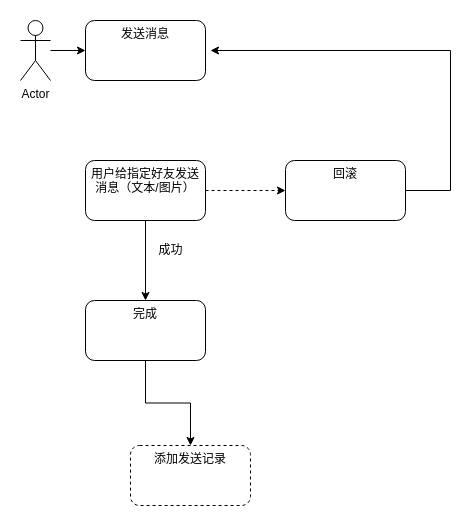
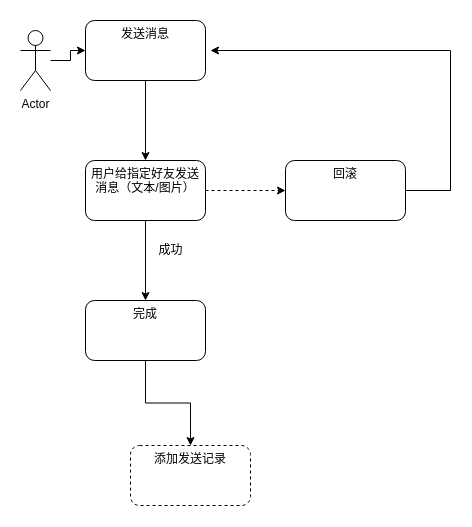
(36, 51) -> (36, 61)
none -> (146, 117)
